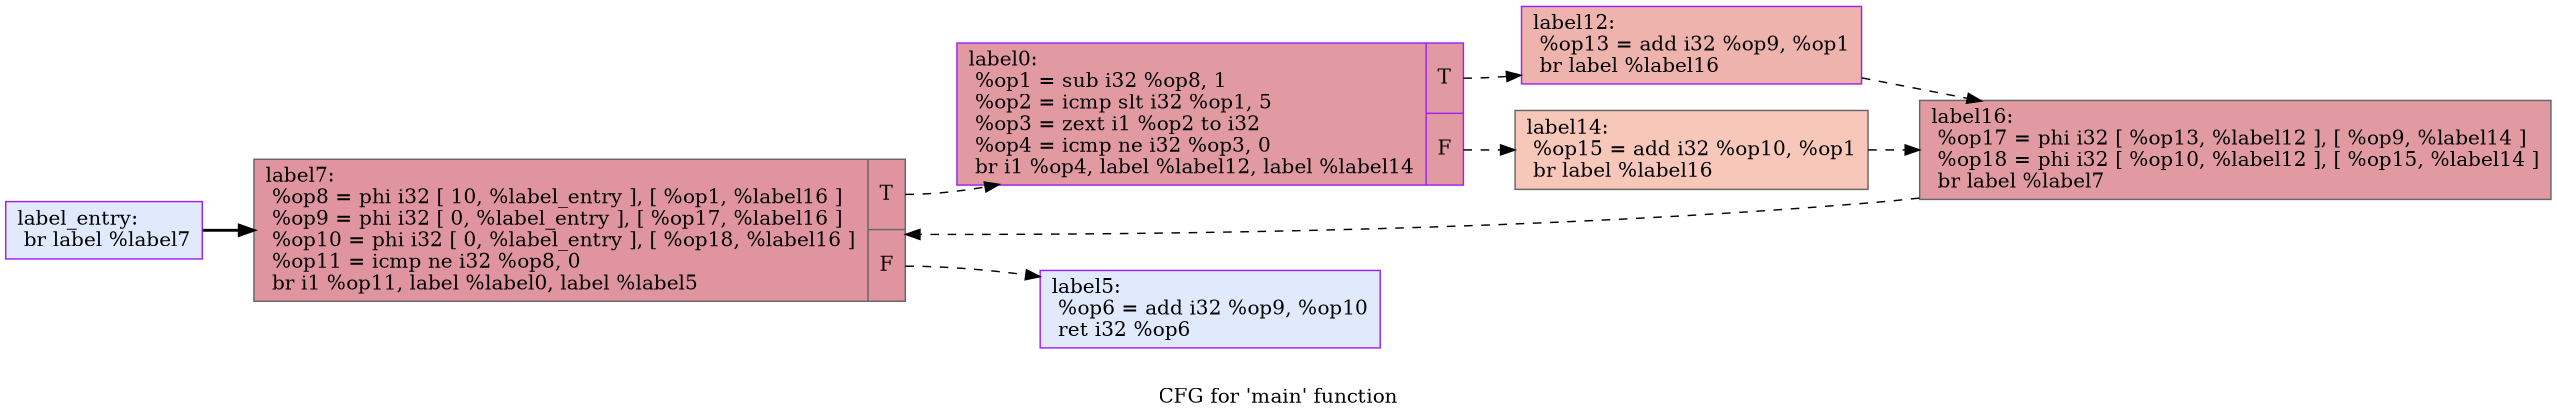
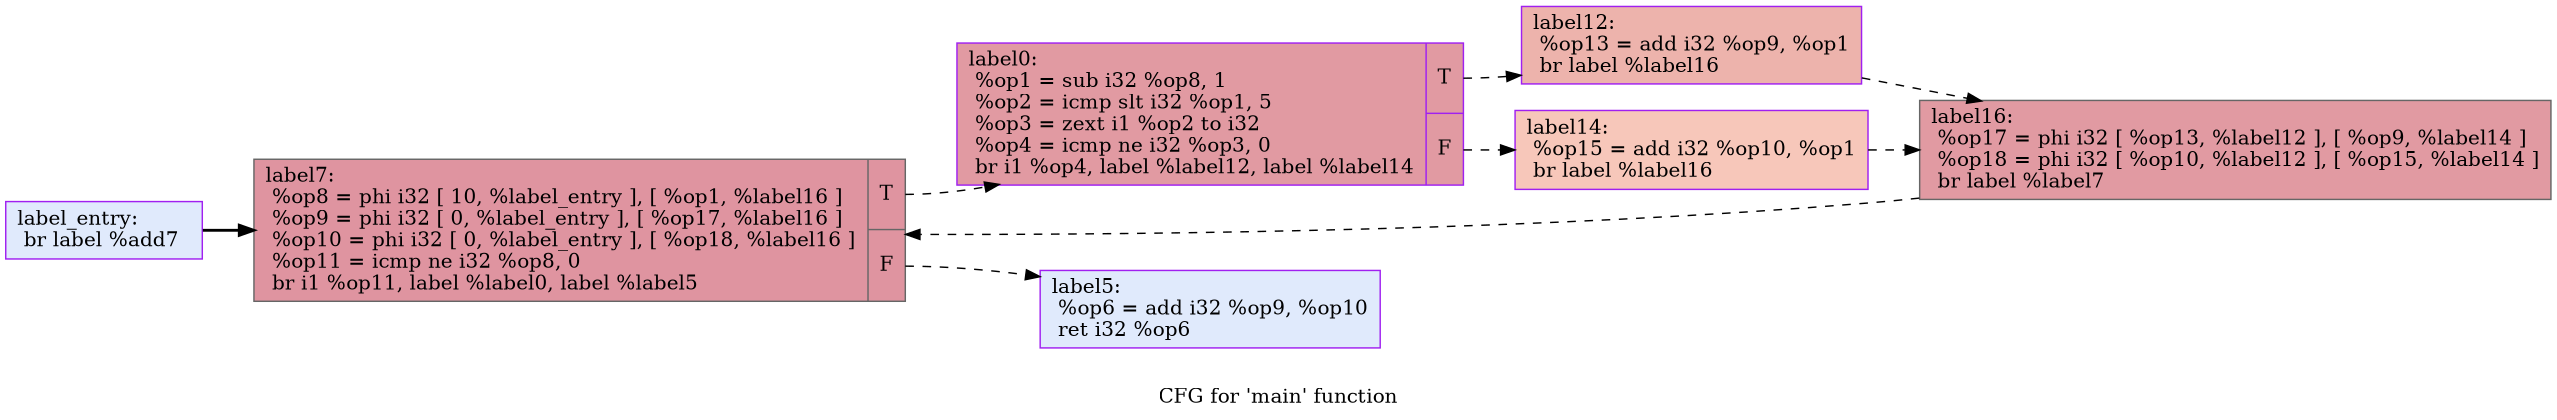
(1692, 150) -> (1692, 150)
(104, 240) -> (98, 240)
